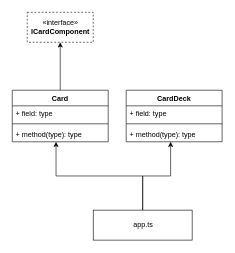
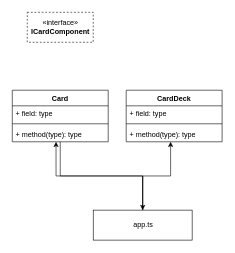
(60, 47) -> (60, 158)
